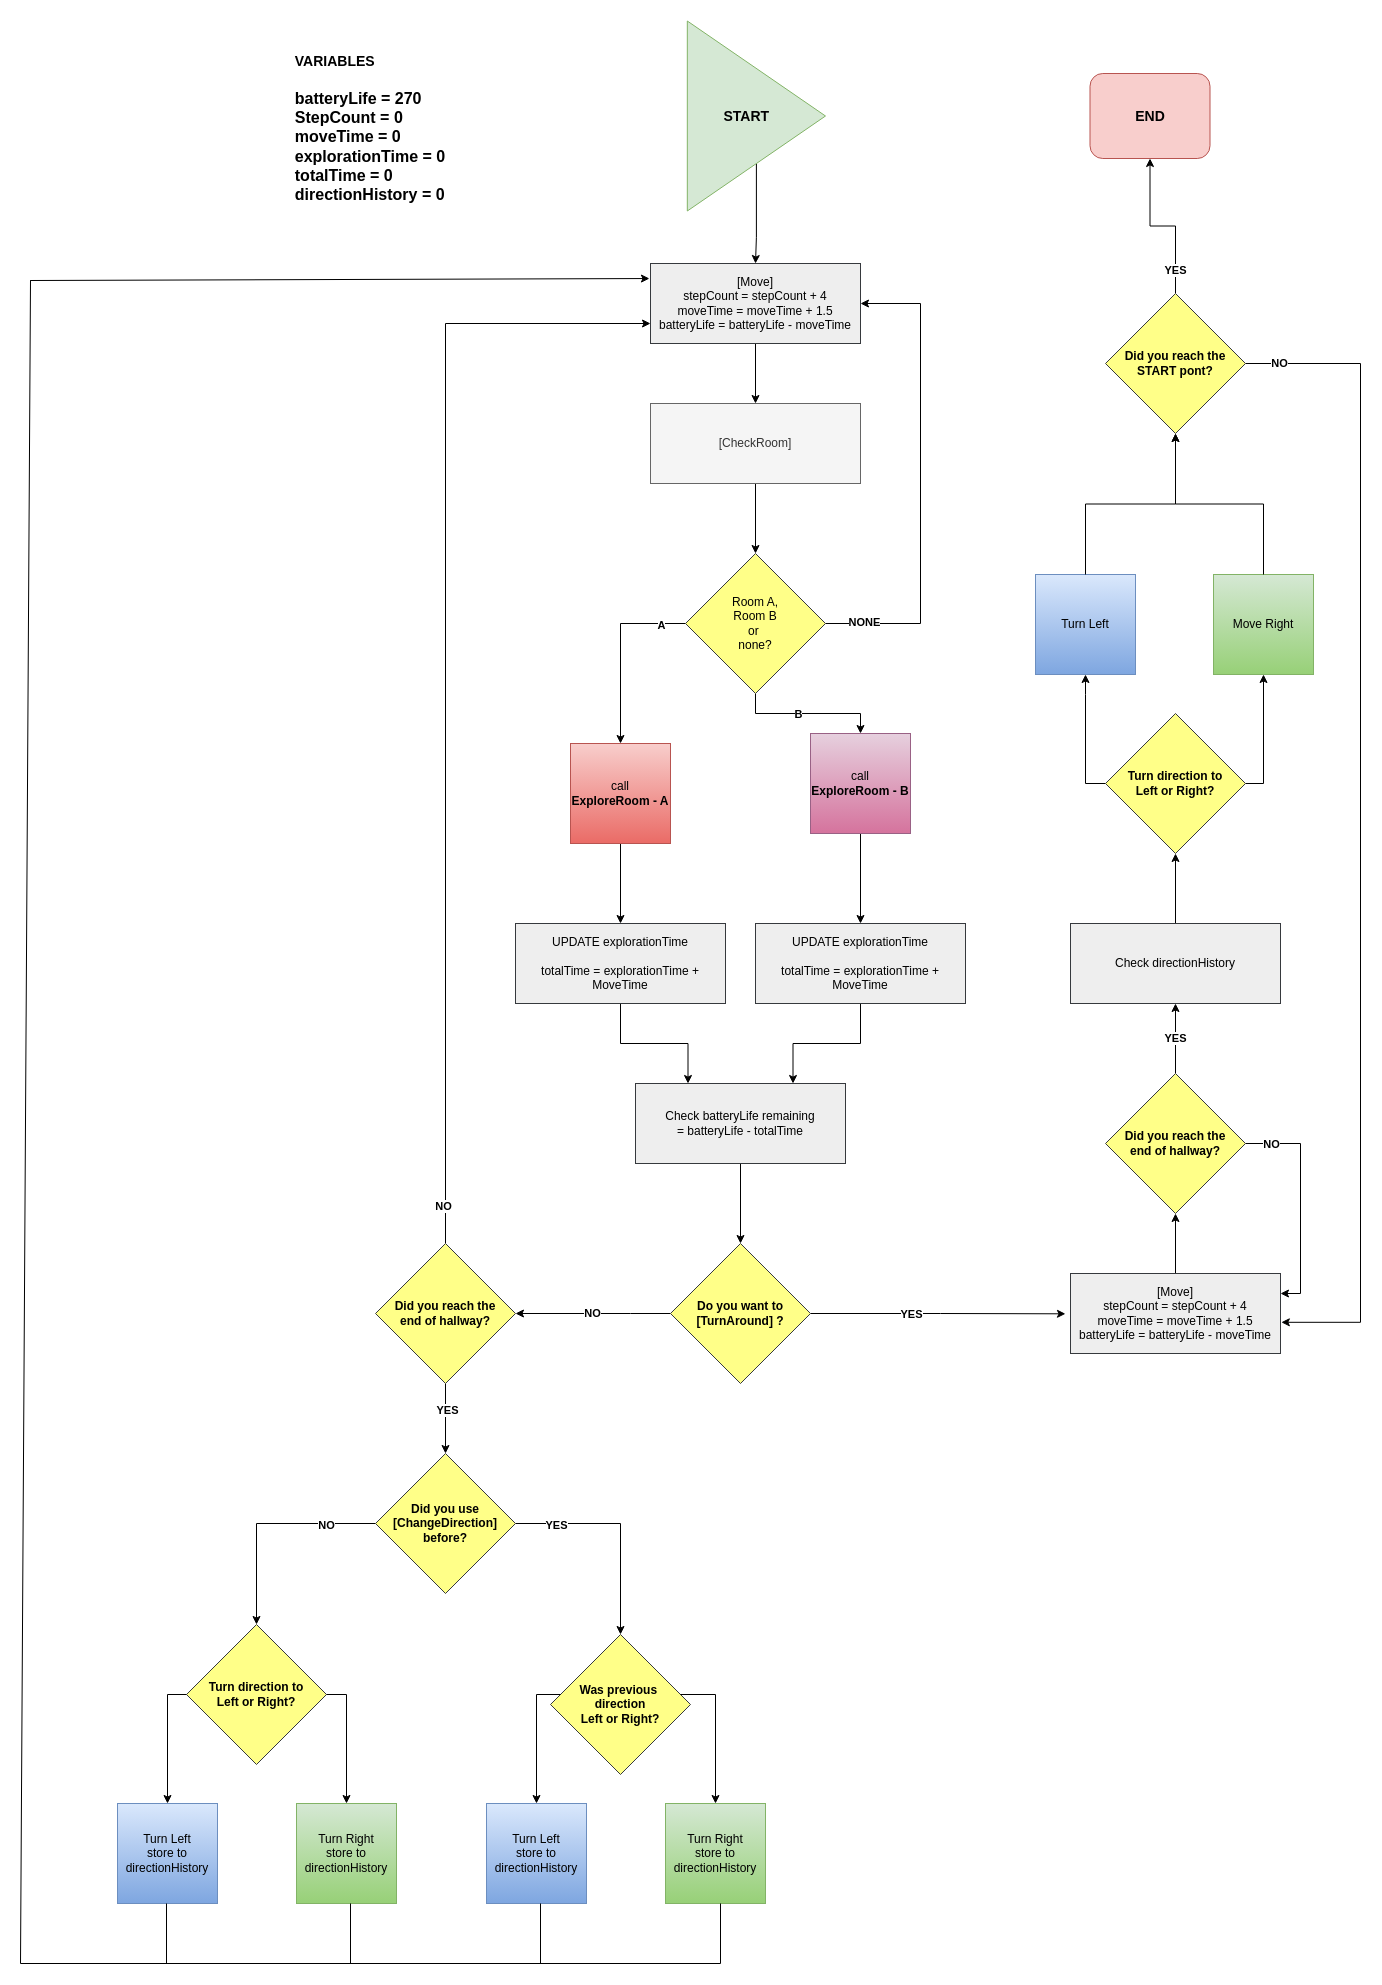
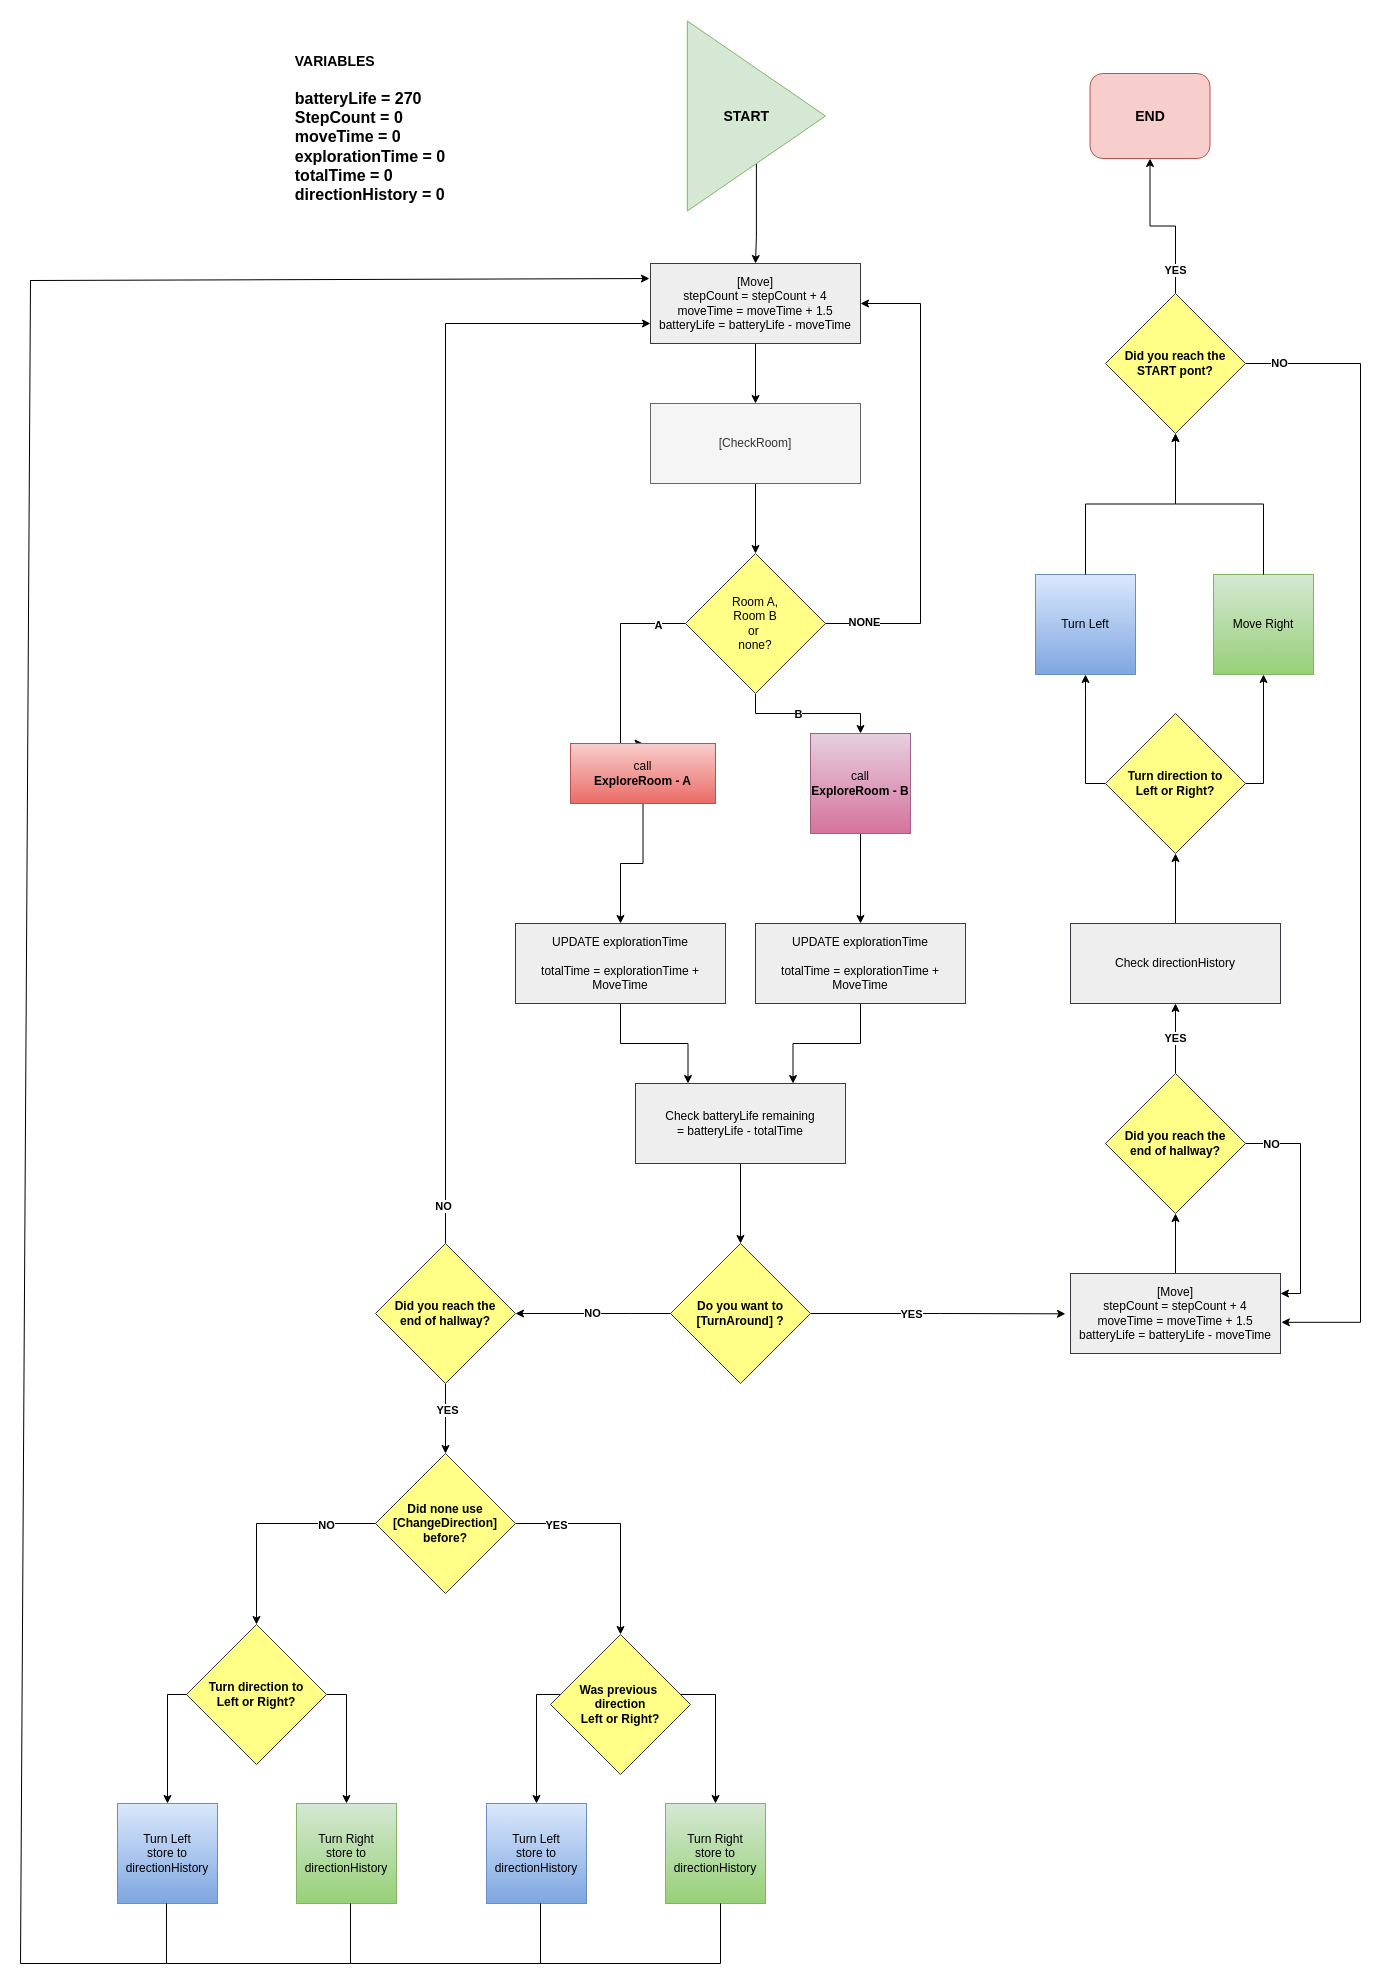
(621, 794) -> (643, 774)
(446, 1524) -> (446, 1524)
